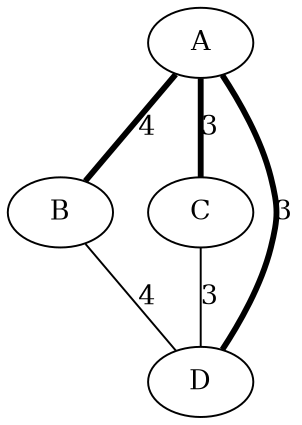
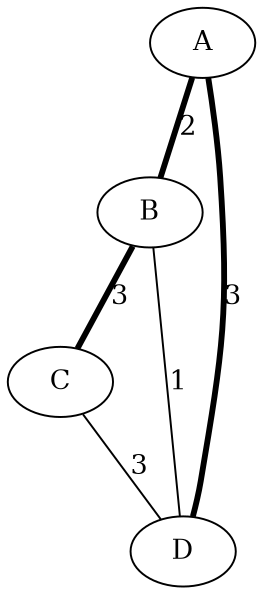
(148, 128) -> (189, 128)
(201, 128) -> (105, 297)
(148, 297) -> (179, 382)
